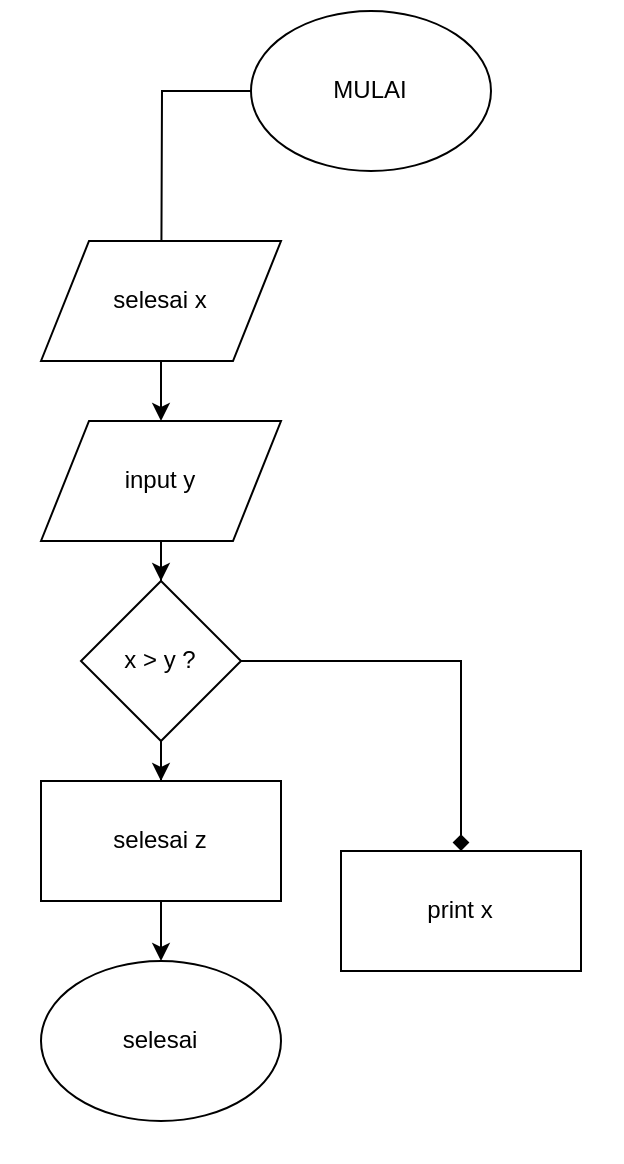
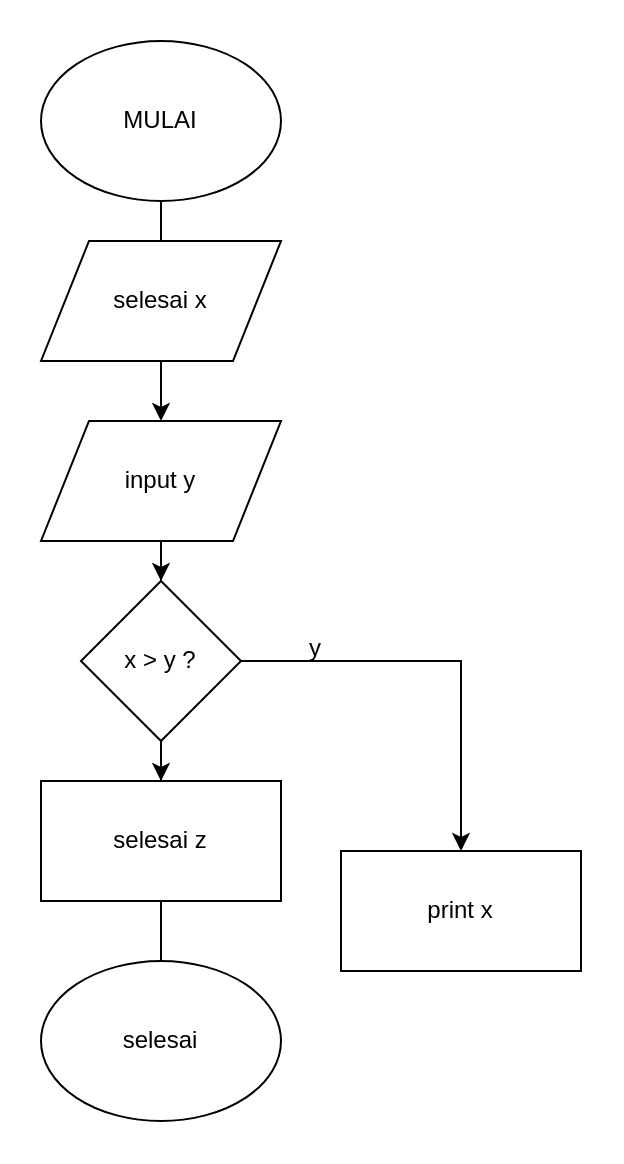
(371, 91) -> (161, 121)
none -> (315, 649)
(461, 835) -> (461, 836)
(161, 946) -> (161, 951)
